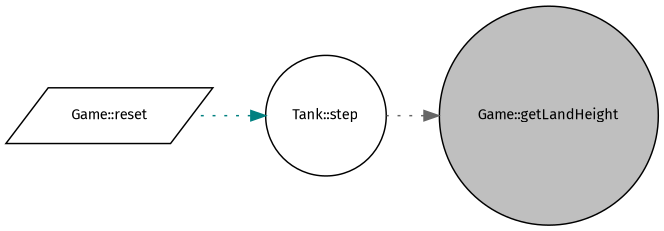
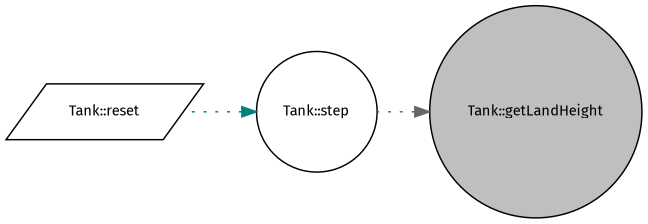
(109, 116) -> (105, 112)
(549, 116) -> (536, 112)
